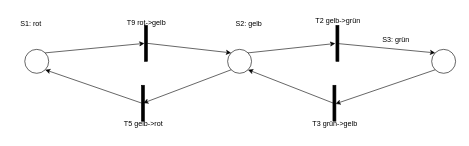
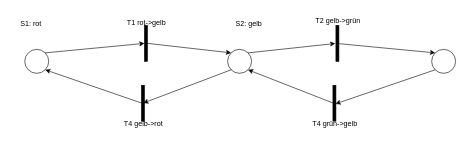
(146, 23) -> (146, 23)
(396, 41) -> none
(143, 125) -> (143, 125)
(335, 125) -> (335, 125)
